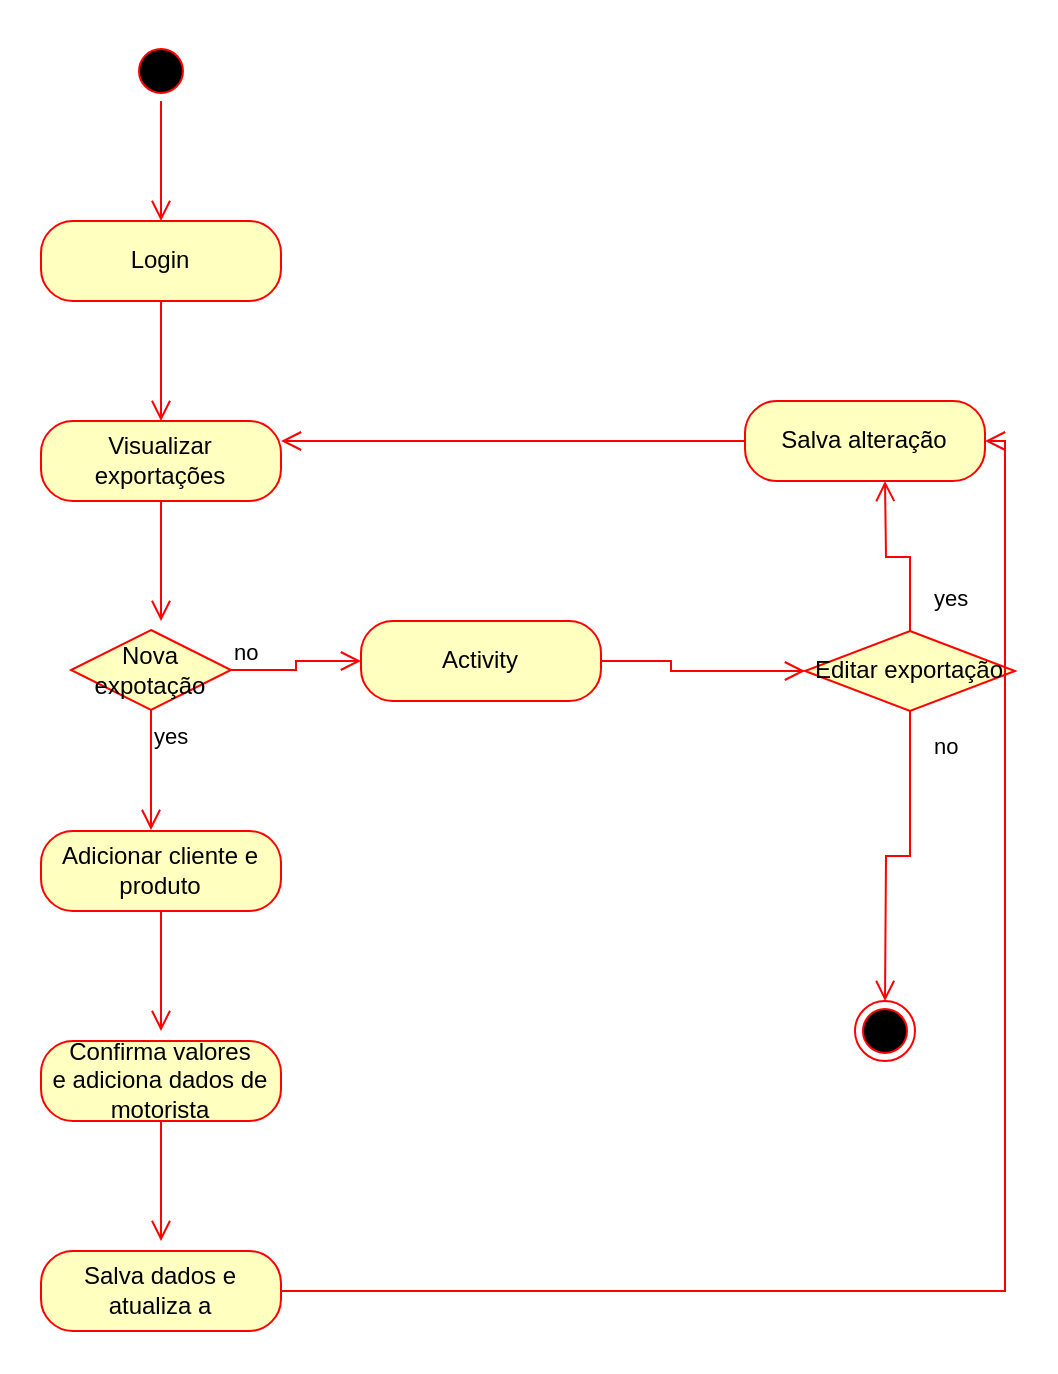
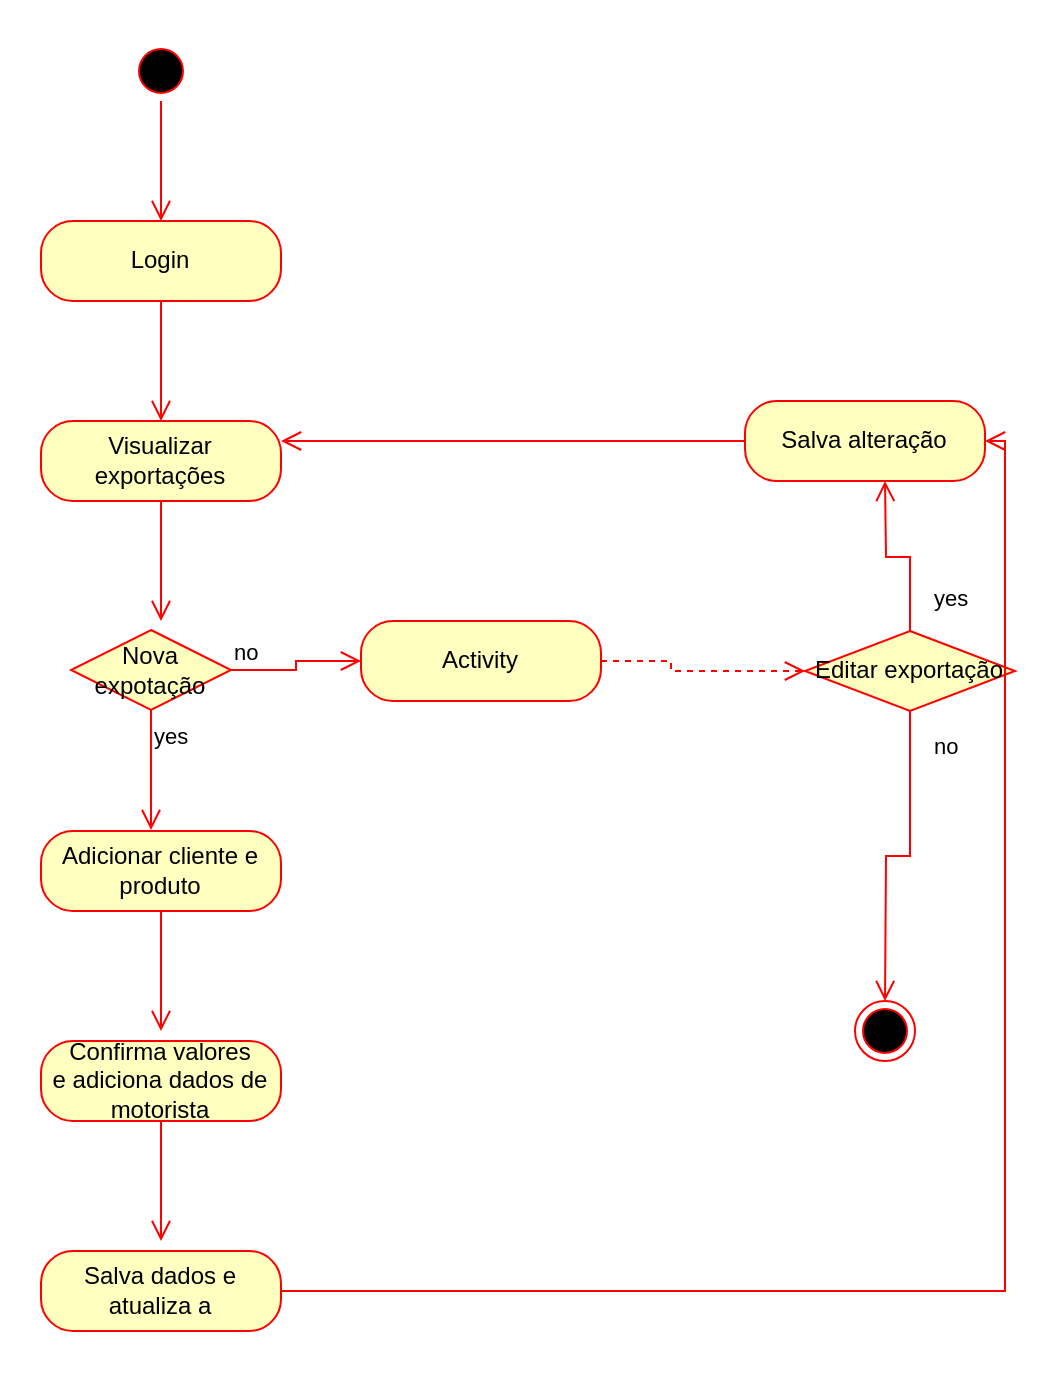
(695, 671) -> (695, 671)
